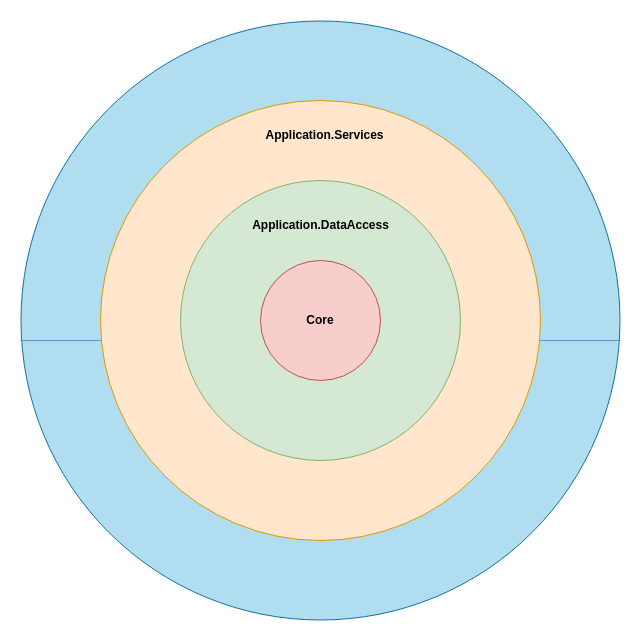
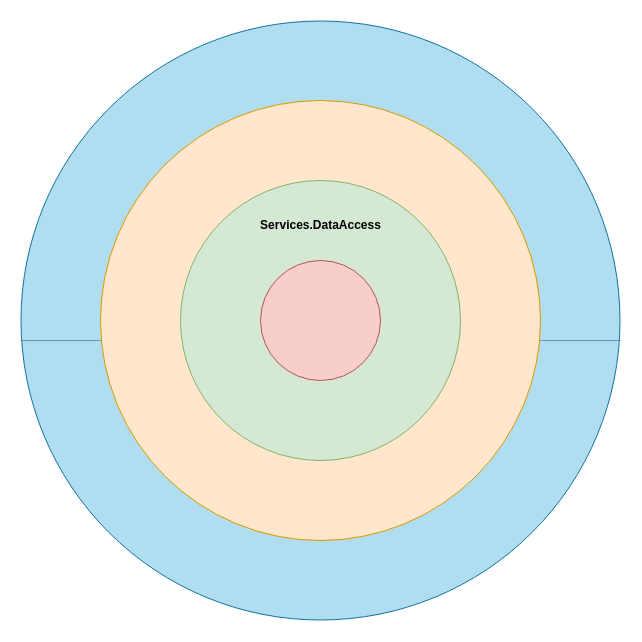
(325, 136) -> none
(321, 226) -> (321, 226)
(321, 321) -> none
